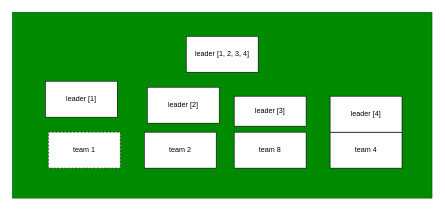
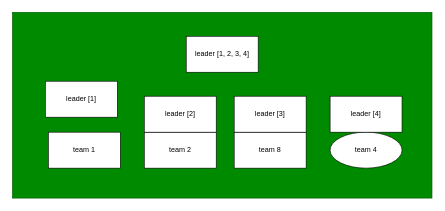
(183, 105) -> (180, 114)
(270, 111) -> (270, 114)
(84, 150) -> (84, 150)
(366, 150) -> (366, 150)
